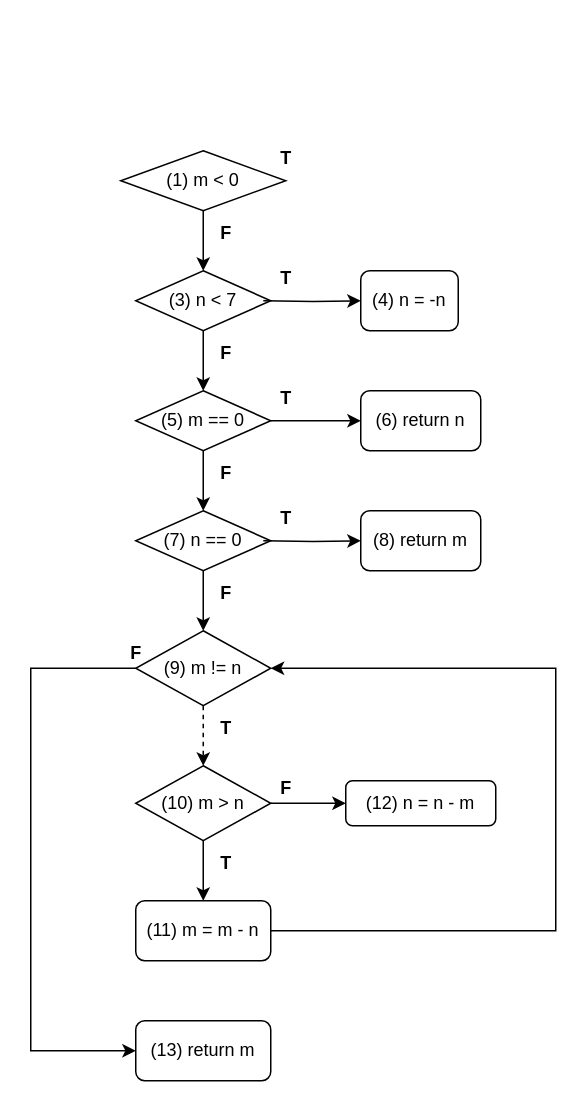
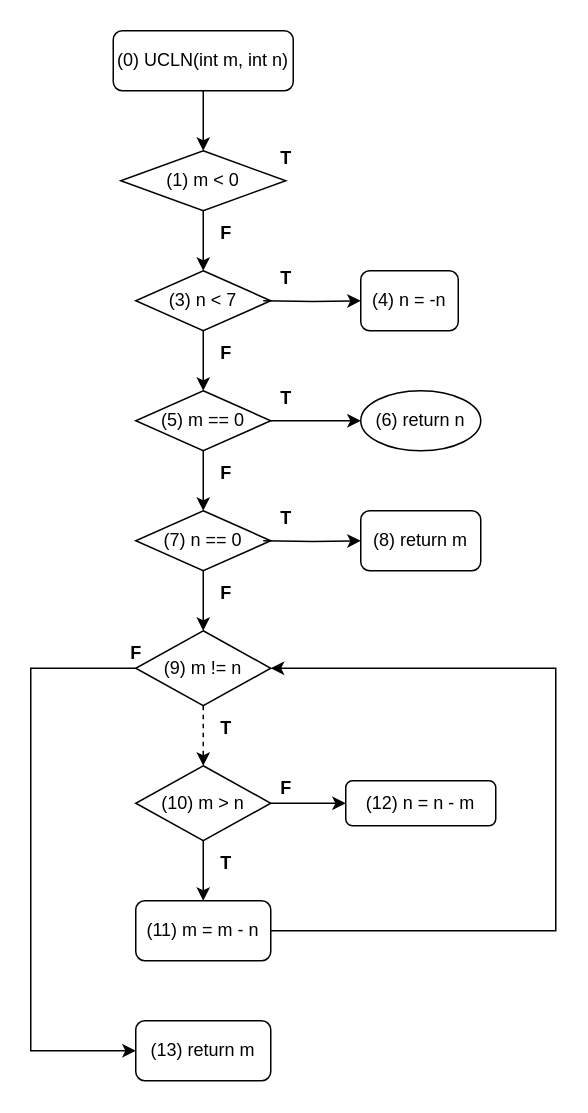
none -> (203, 61)
none -> (203, 116)
(421, 421) -> (421, 421)
